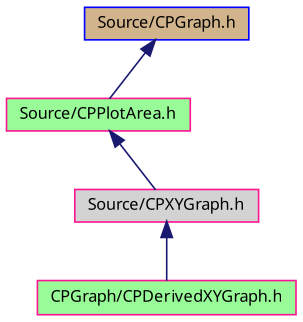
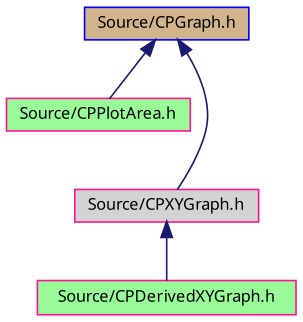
(138, 167) -> (207, 123)
(167, 298) -> (167, 298)
